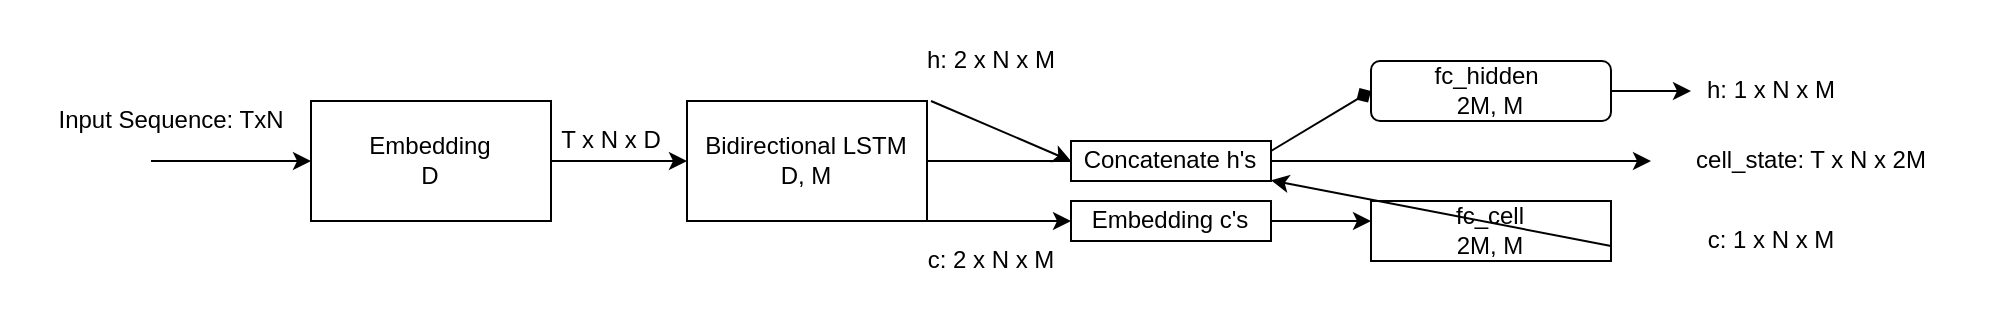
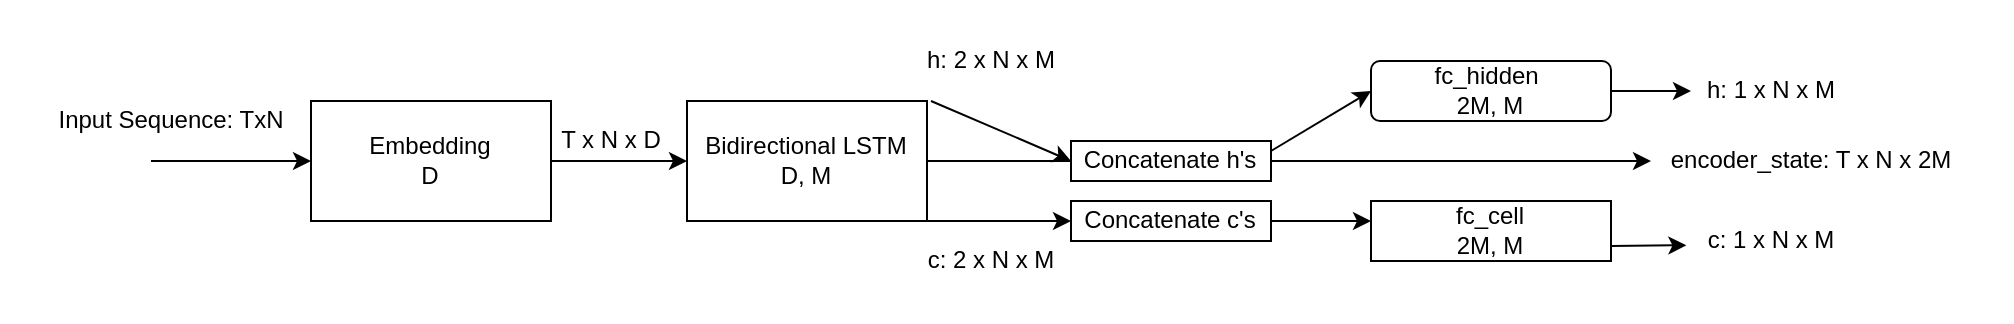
(1357, 99) -> (1357, 99)
(1812, 161) -> (1812, 161)
(1448, 214) -> (1642, 246)
(1171, 221) -> (1171, 221)
